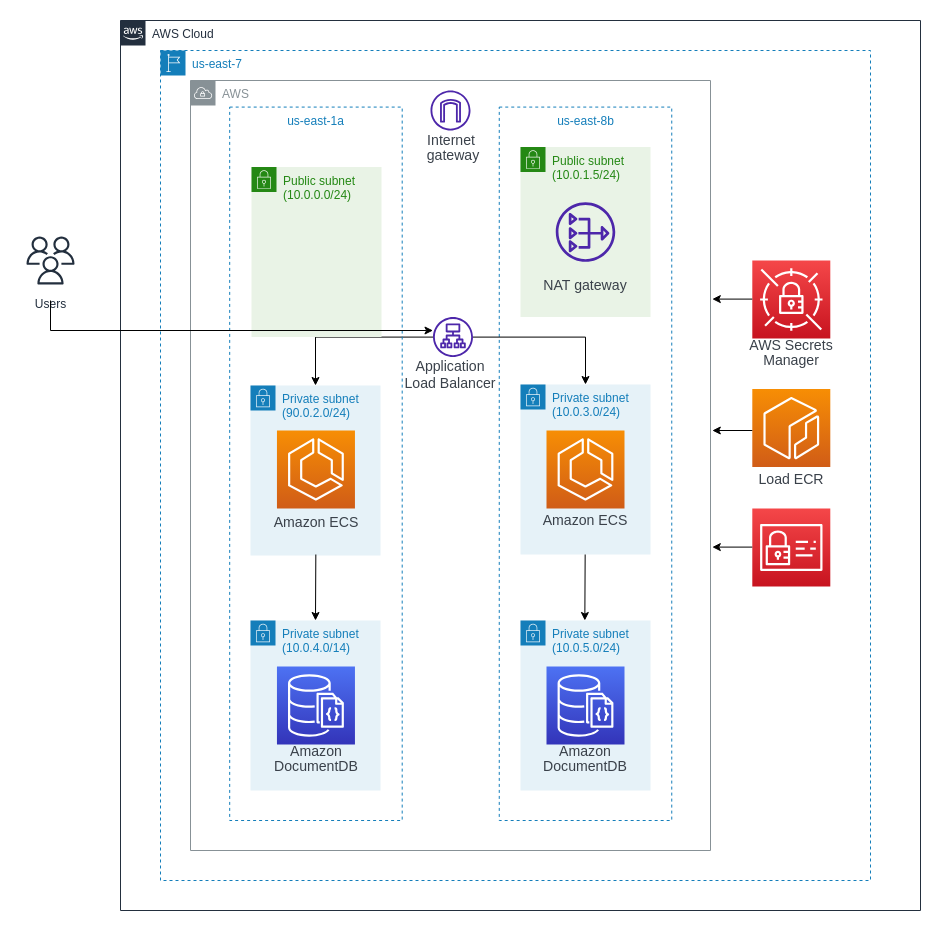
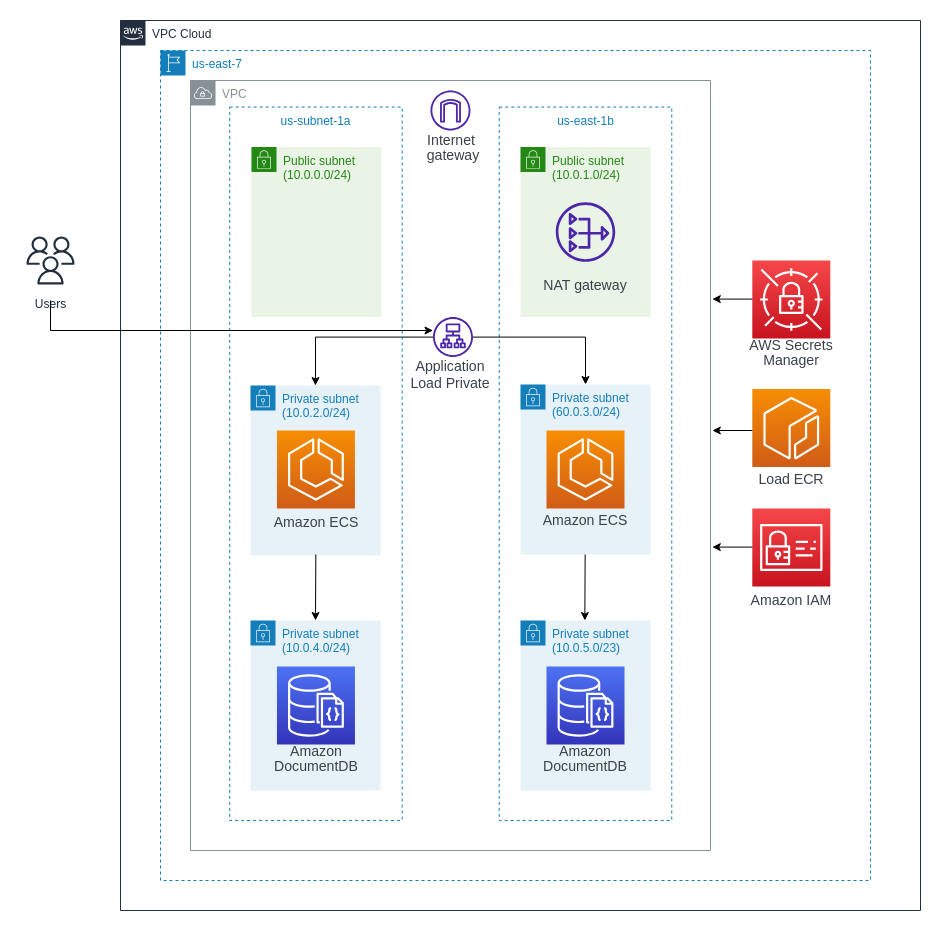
(180, 35) -> (180, 35)
(233, 95) -> (233, 95)
(316, 122) -> (316, 122)
(586, 122) -> (586, 122)
(602, 169) -> (602, 169)
(317, 252) -> (317, 232)
(451, 375) -> (451, 375)
(602, 406) -> (602, 406)
(332, 407) -> (332, 407)
none -> (791, 601)
(332, 642) -> (332, 642)
(602, 642) -> (602, 642)
